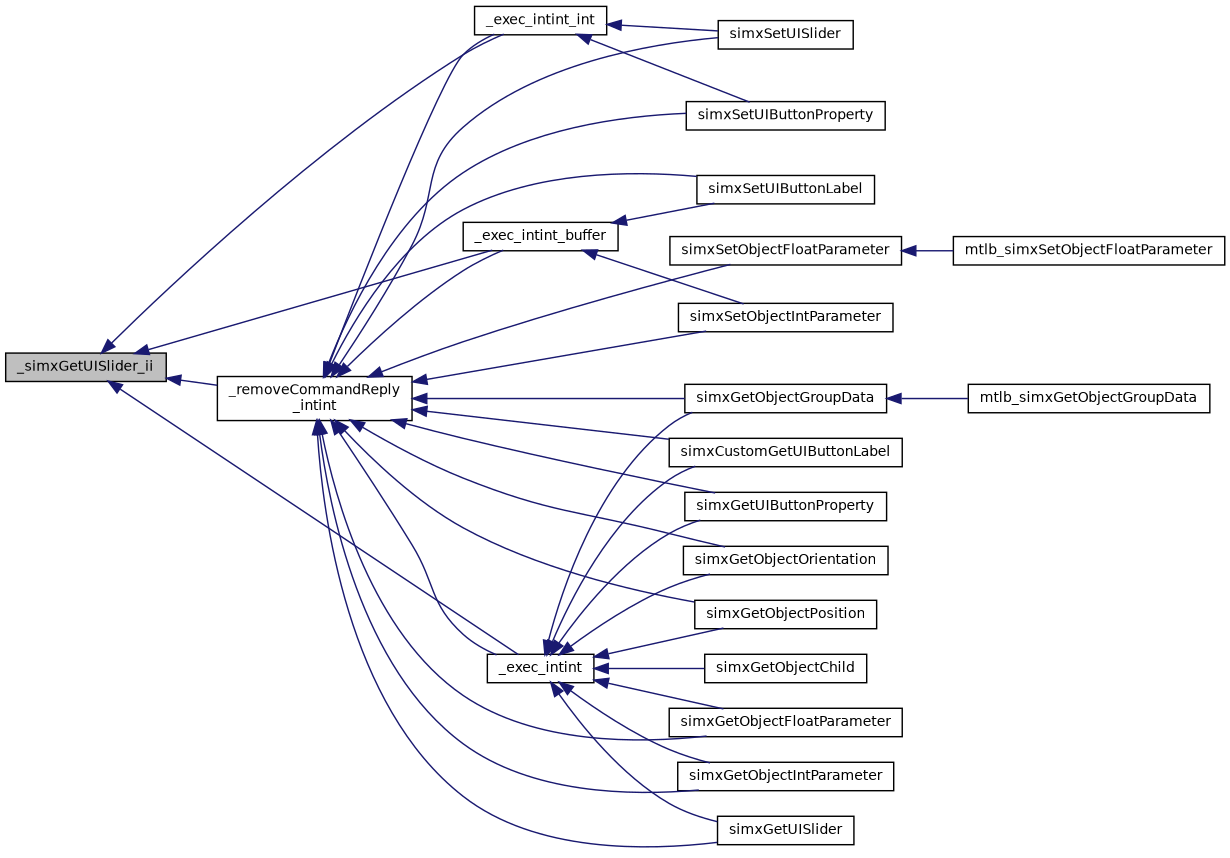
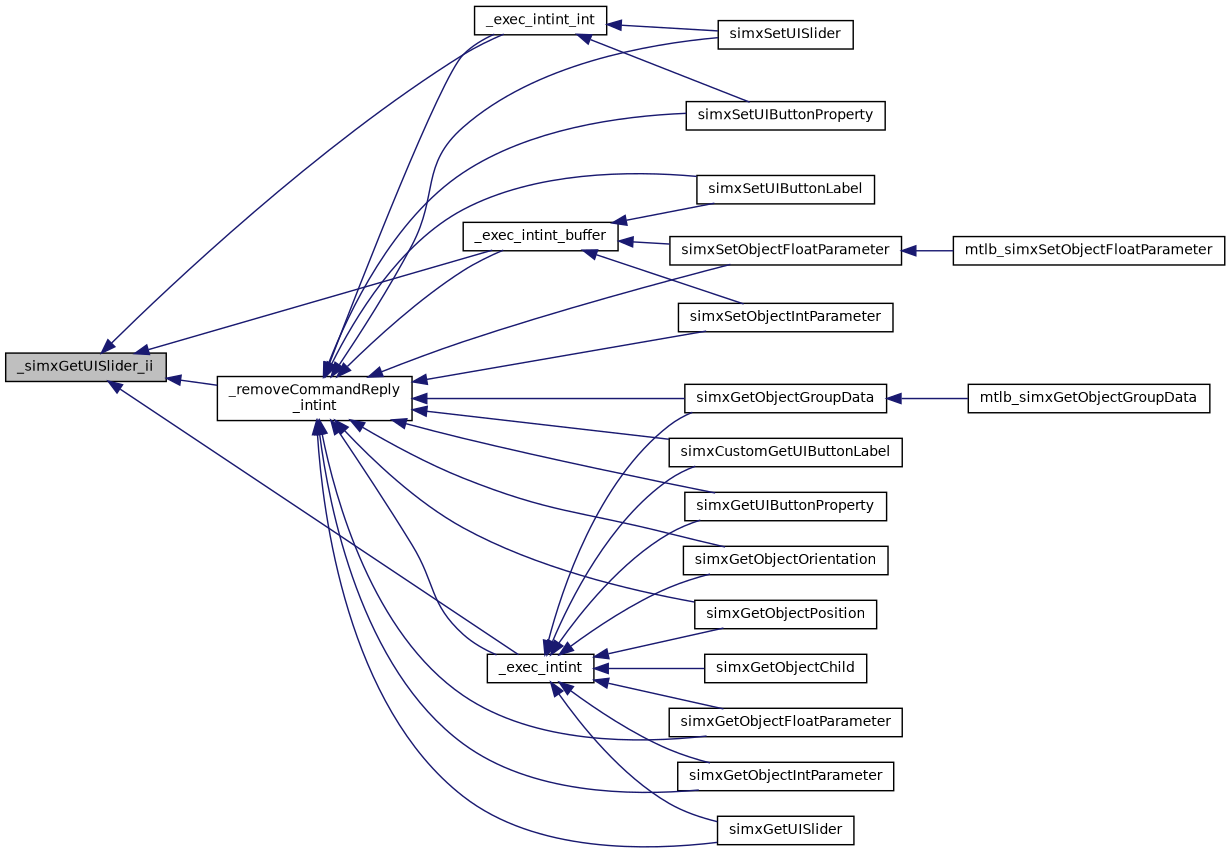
none -> (651, 243)
